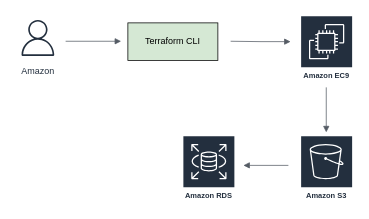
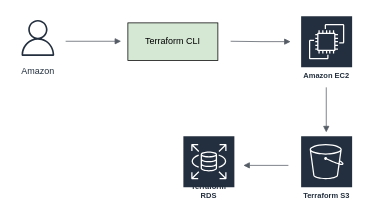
(327, 75) -> (327, 75)
(209, 195) -> (209, 191)
(327, 195) -> (327, 195)
